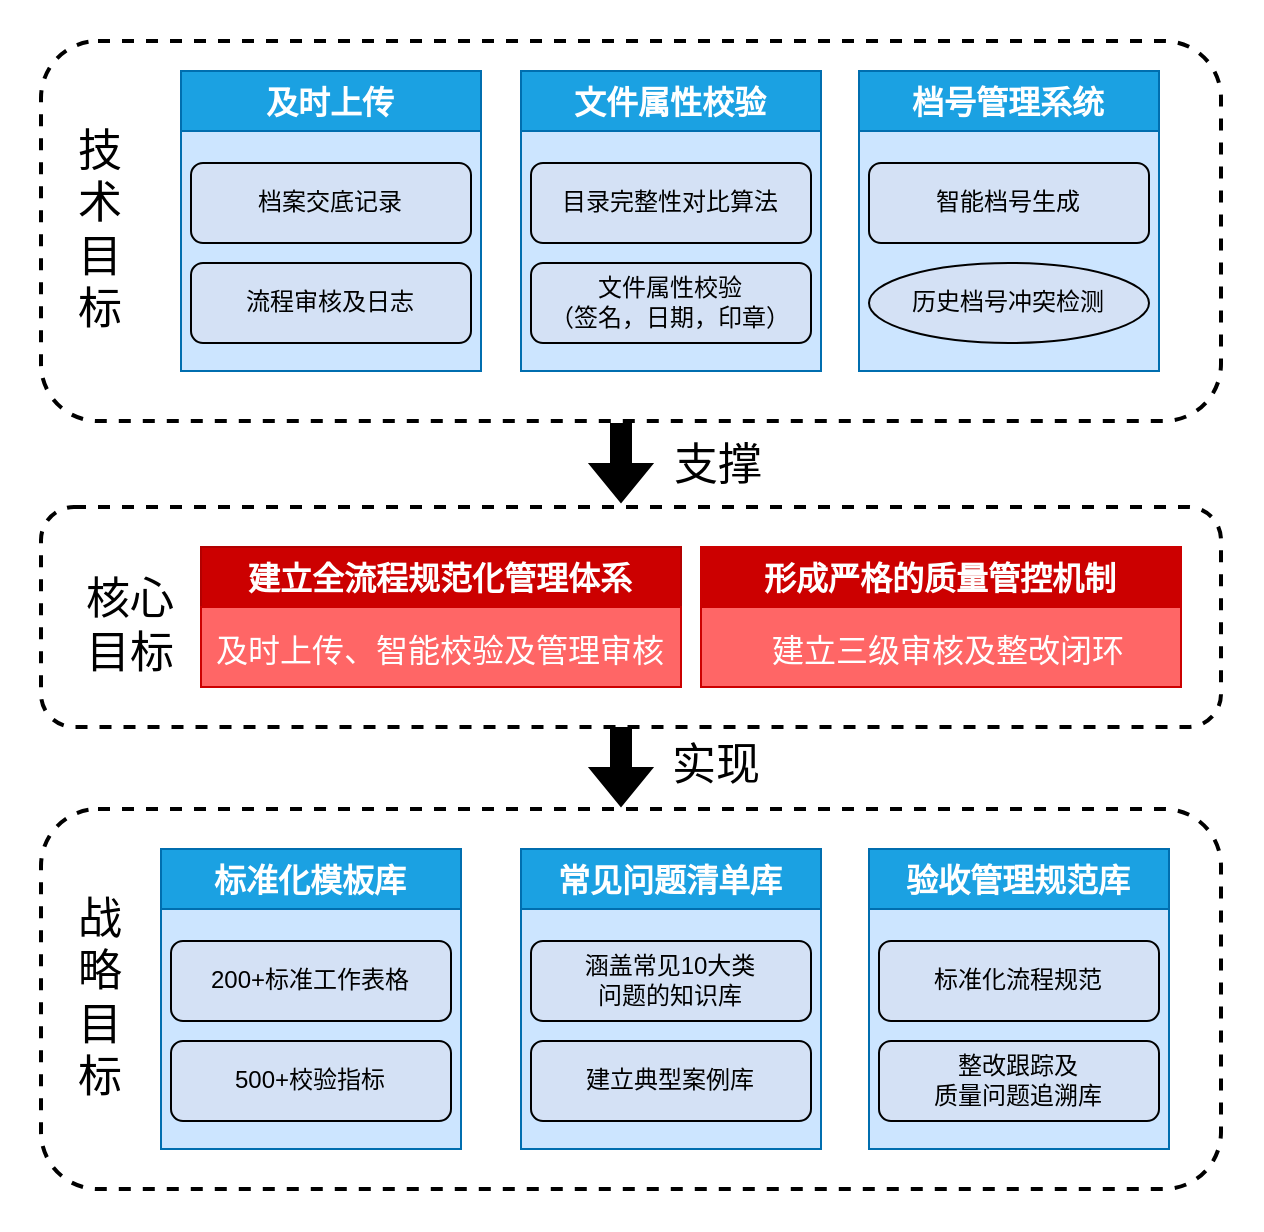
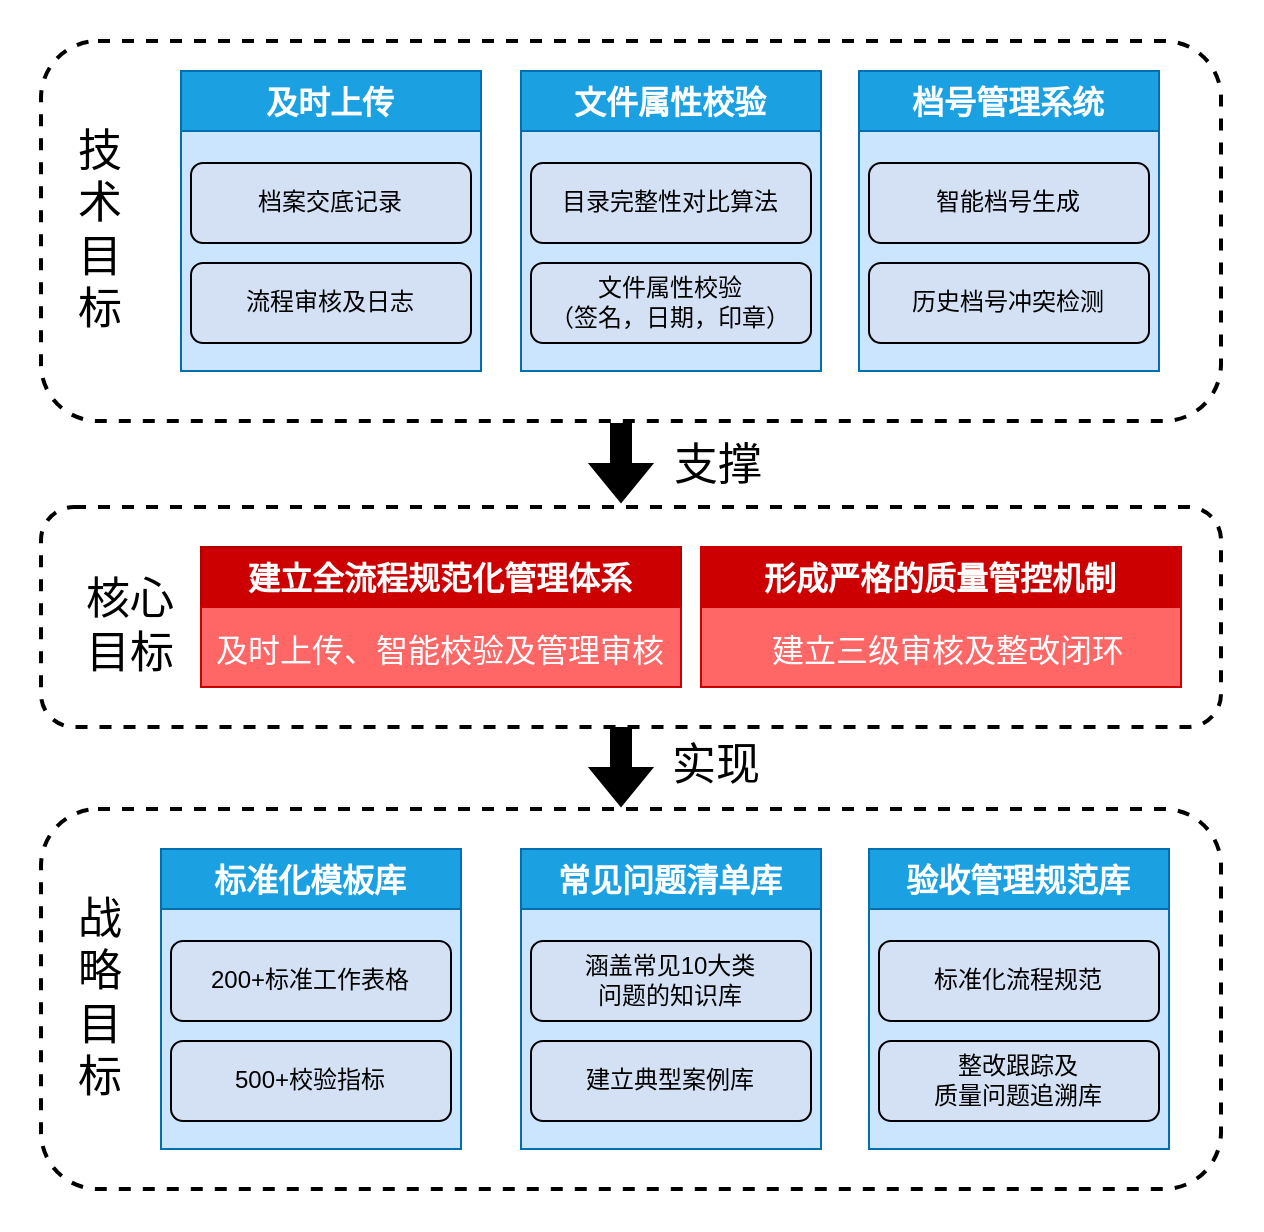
(1009, 303) -> (1009, 303)
